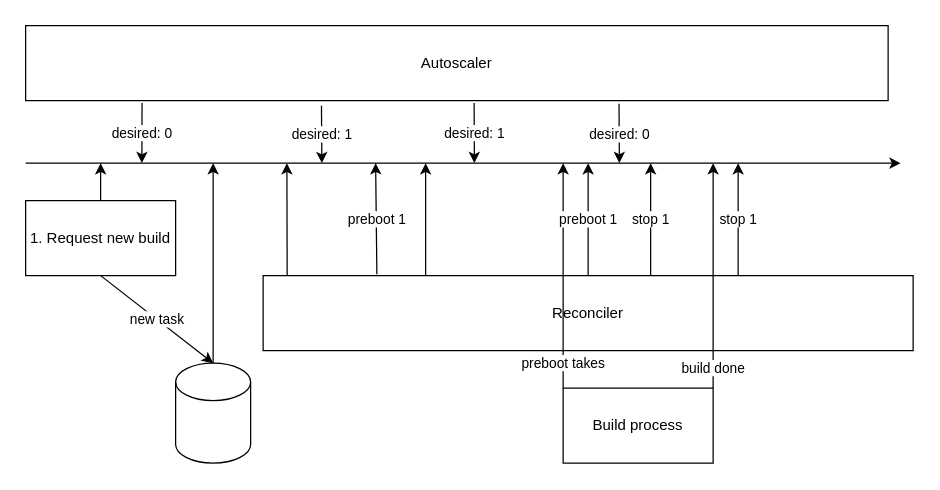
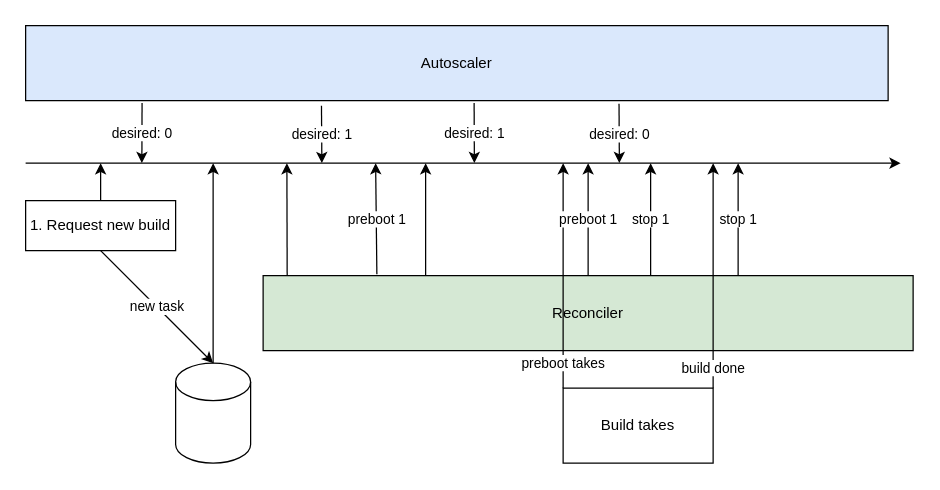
(457, 63) -> (457, 63)
(101, 238) -> (101, 226)
(588, 313) -> (588, 313)
(638, 426) -> (638, 426)
